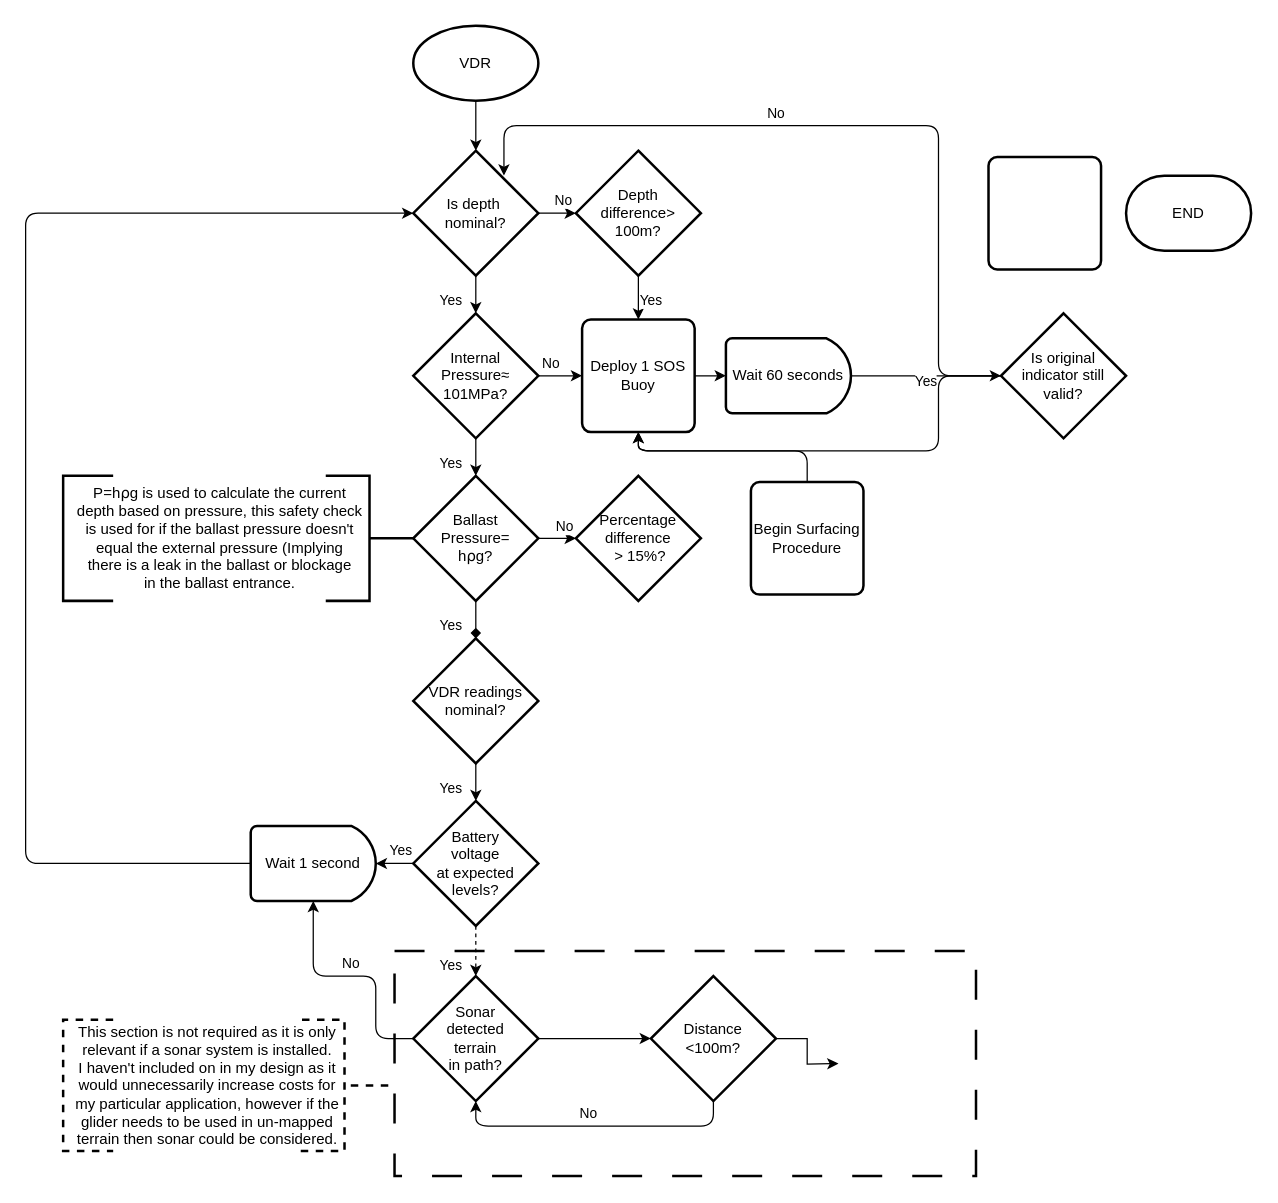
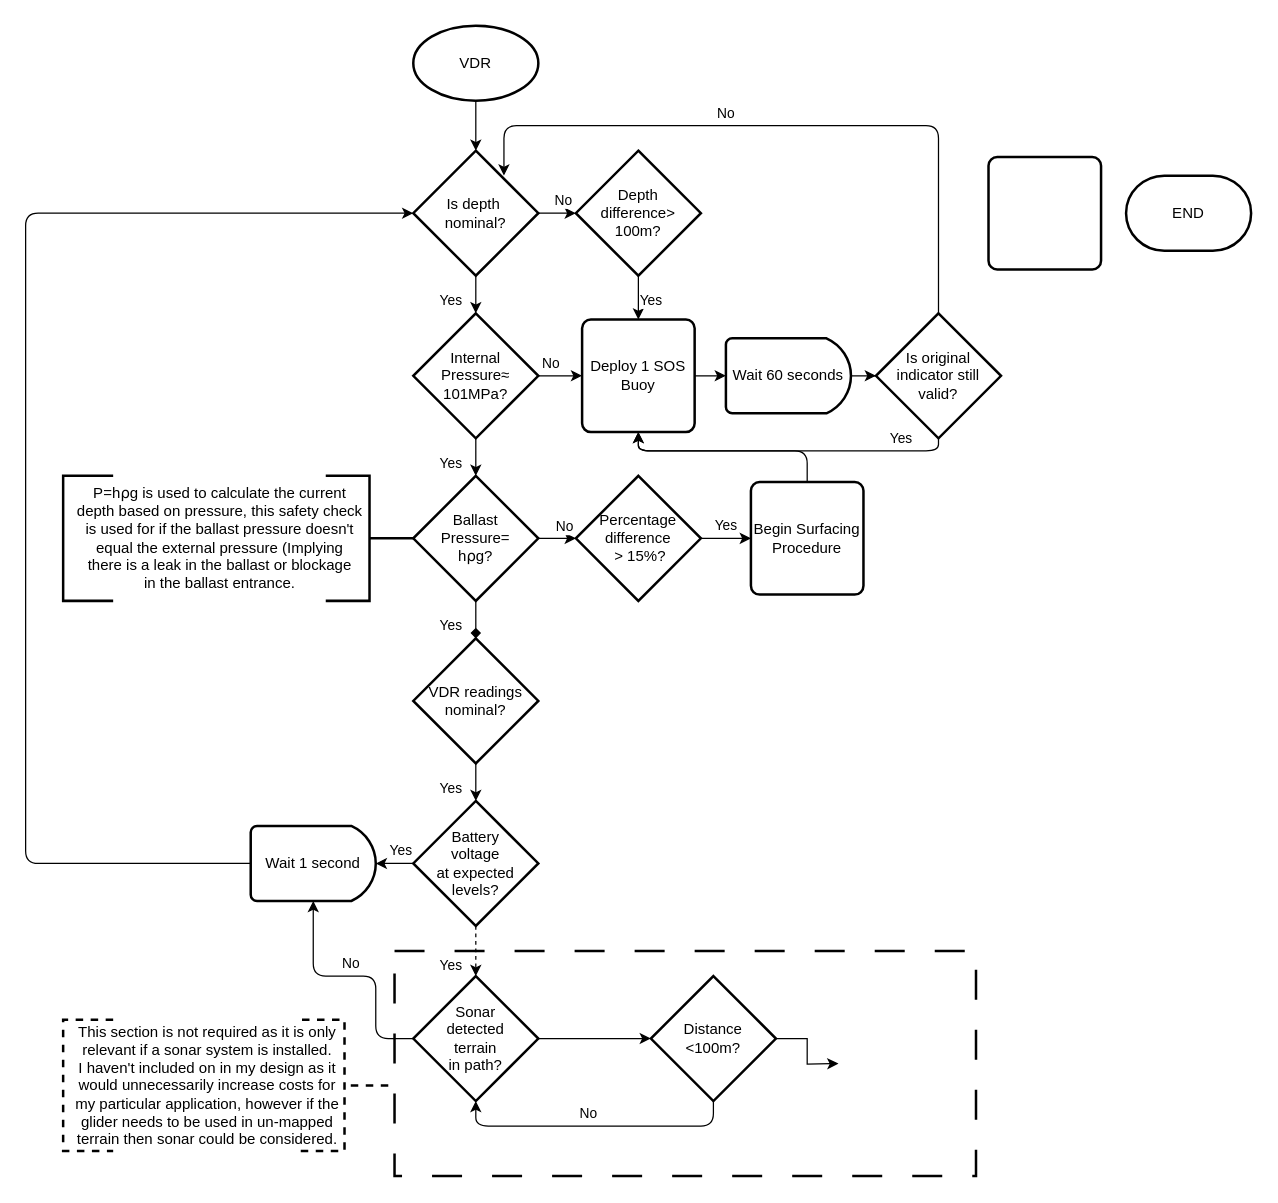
(1063, 376) -> (938, 376)
none -> (722, 538)
